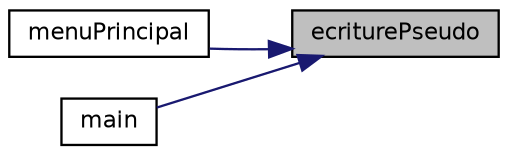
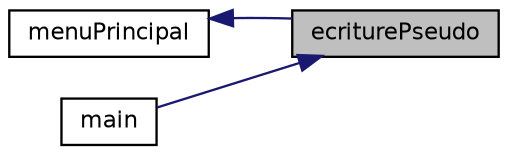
(239, 49) -> (263, 18)
